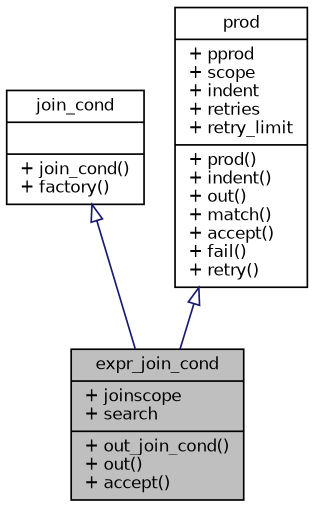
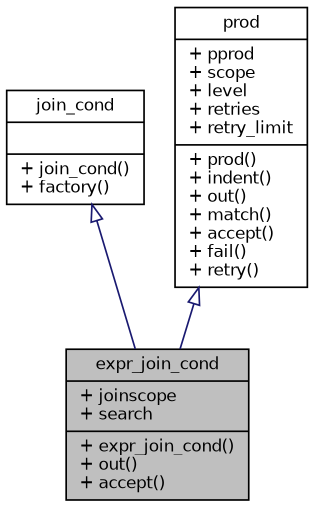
(224, 91) -> (219, 91)
(157, 446) -> (157, 446)
